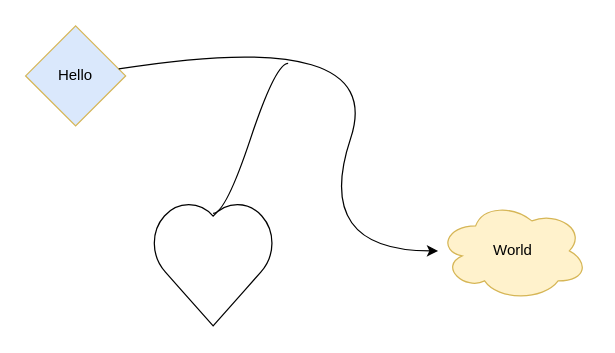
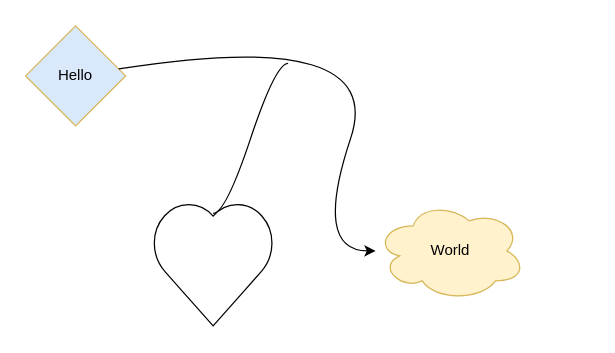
(513, 251) -> (451, 251)
